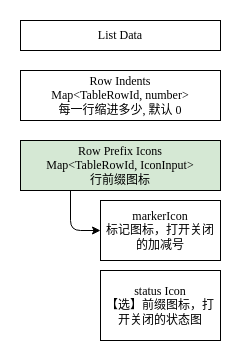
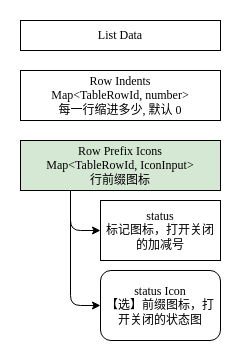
(161, 231) -> (161, 231)
none -> (71, 273)
(161, 306) -> (161, 306)
